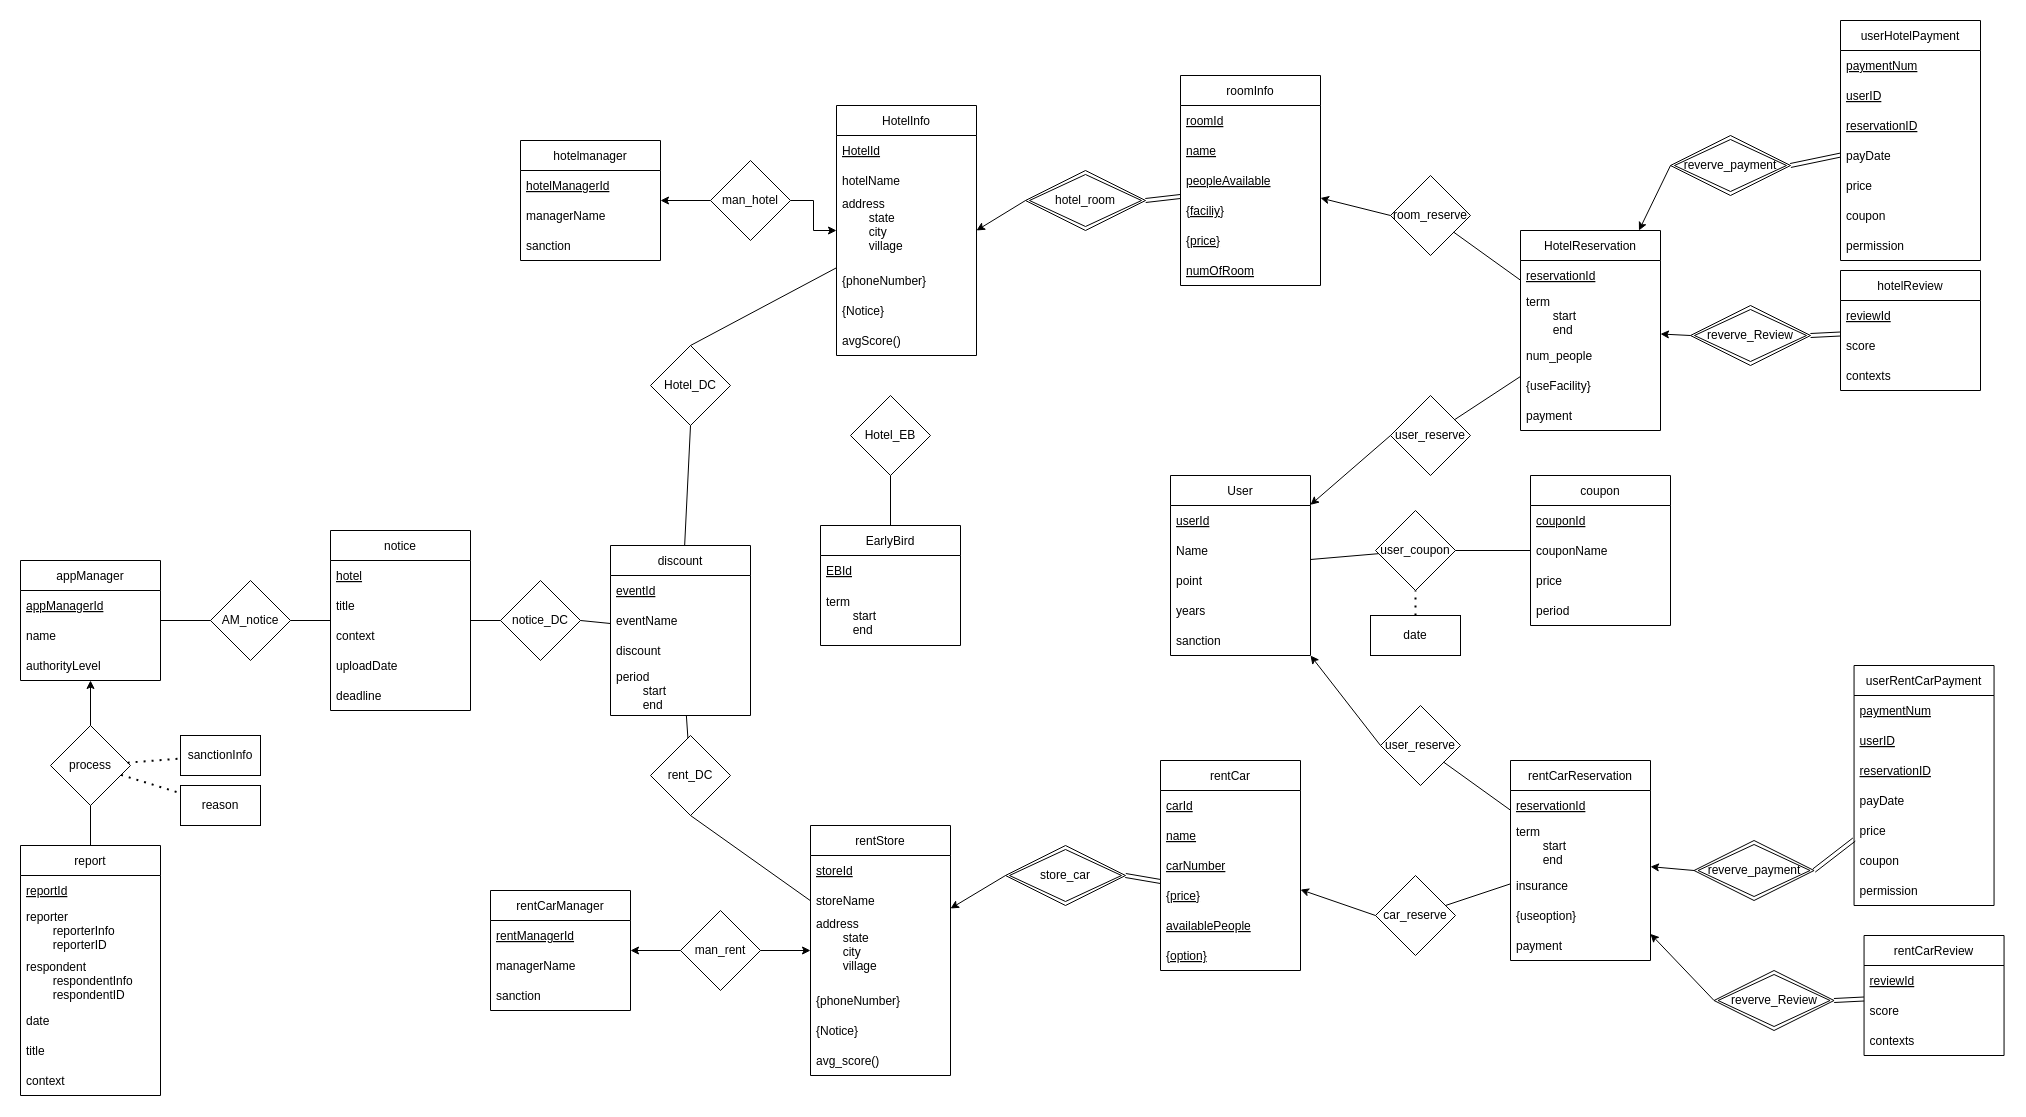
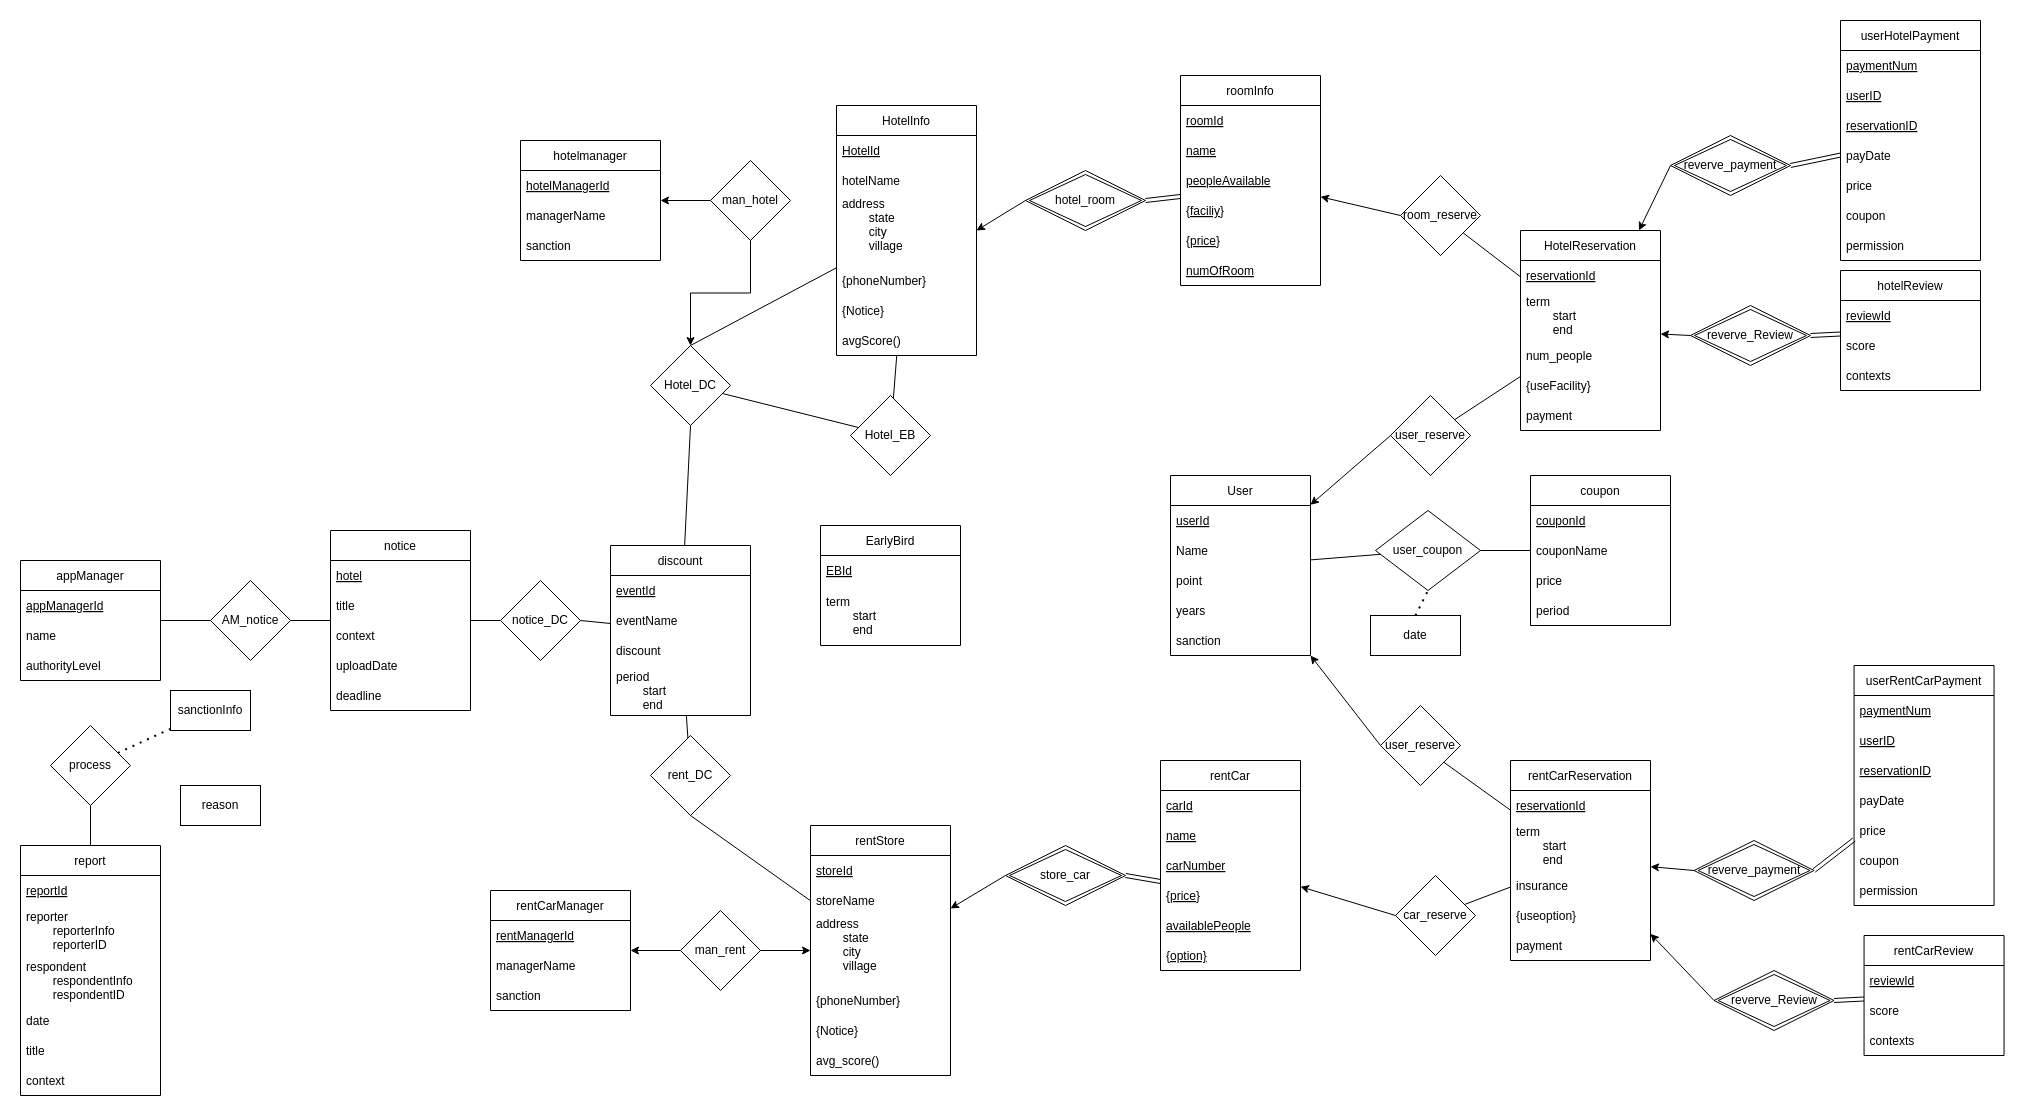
(814, 212) -> (724, 293)
(1431, 216) -> (1441, 216)
none -> (895, 377)
(891, 501) -> (791, 411)
(1416, 551) -> (1428, 551)
(91, 706) -> none
(221, 756) -> (211, 711)
(150, 784) -> none
(1416, 916) -> (1436, 916)
